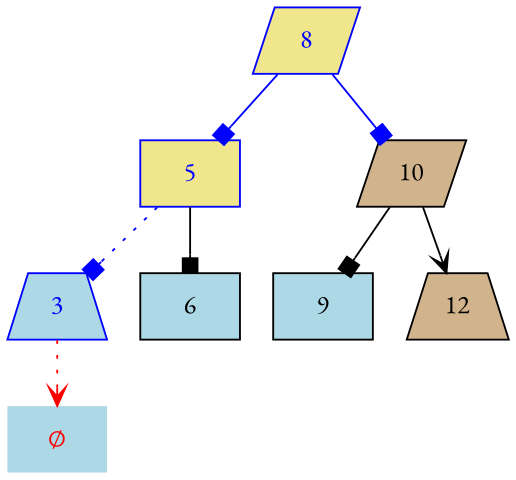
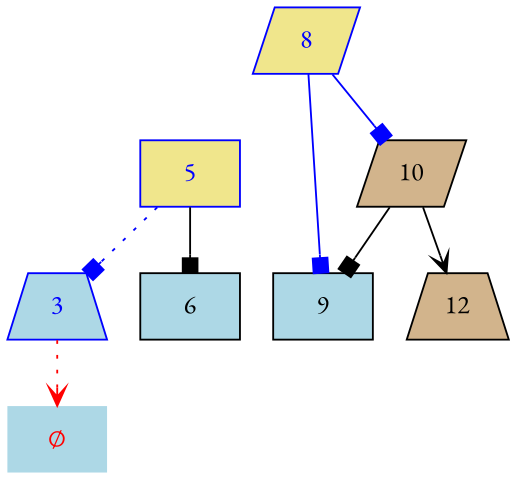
(254, 100) -> (314, 164)
